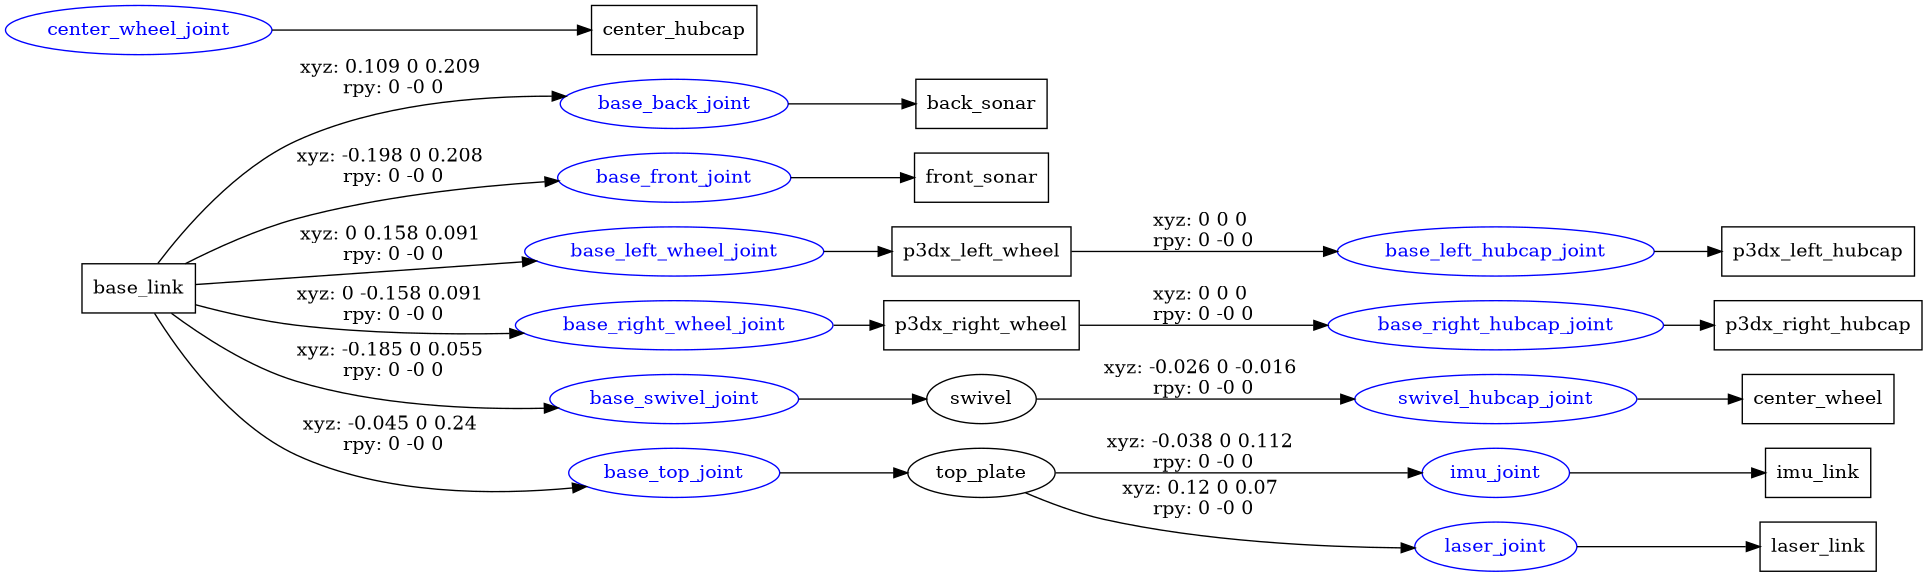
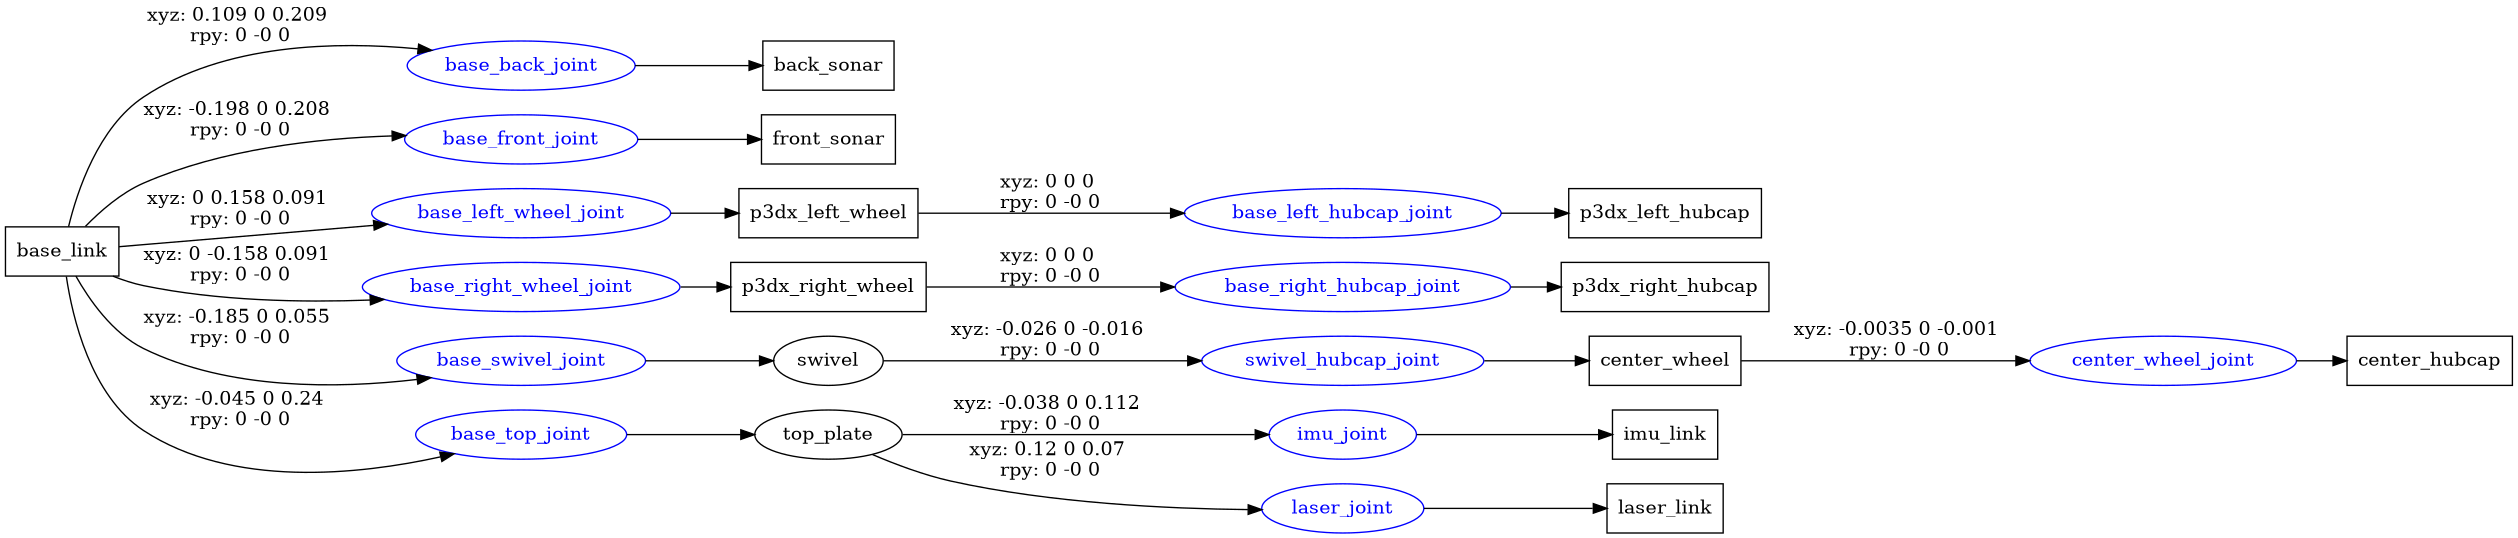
none -> (1878, 361)
